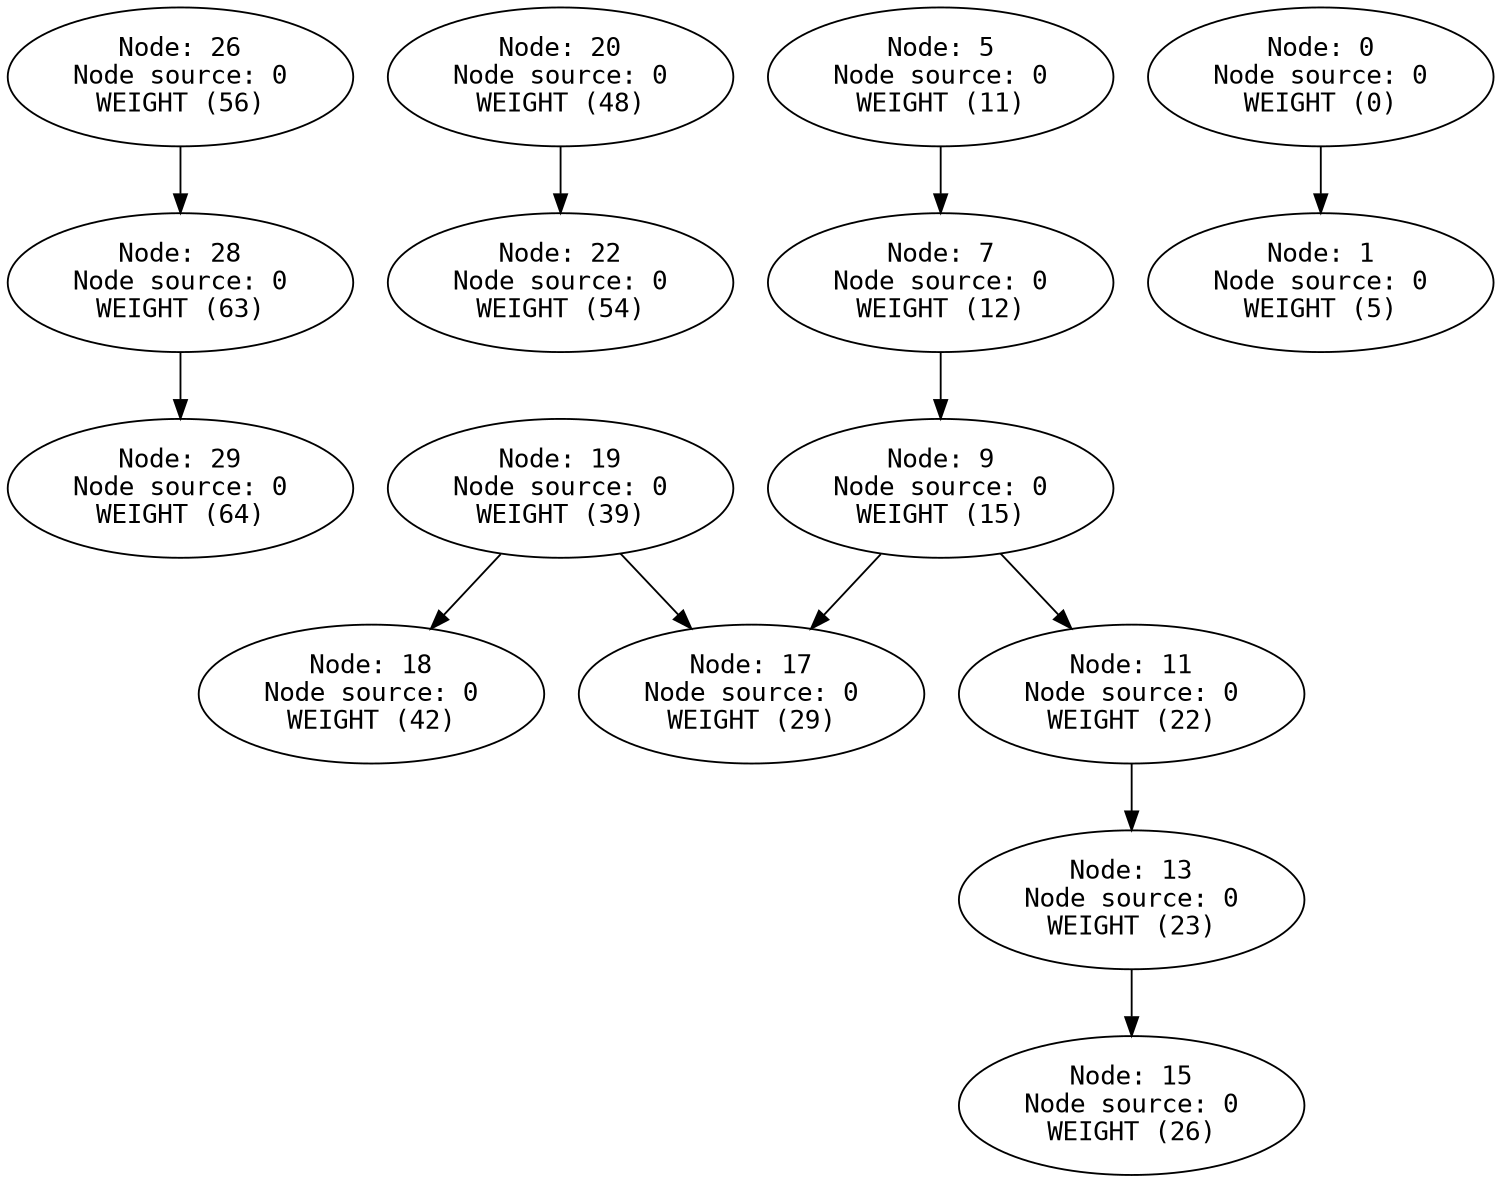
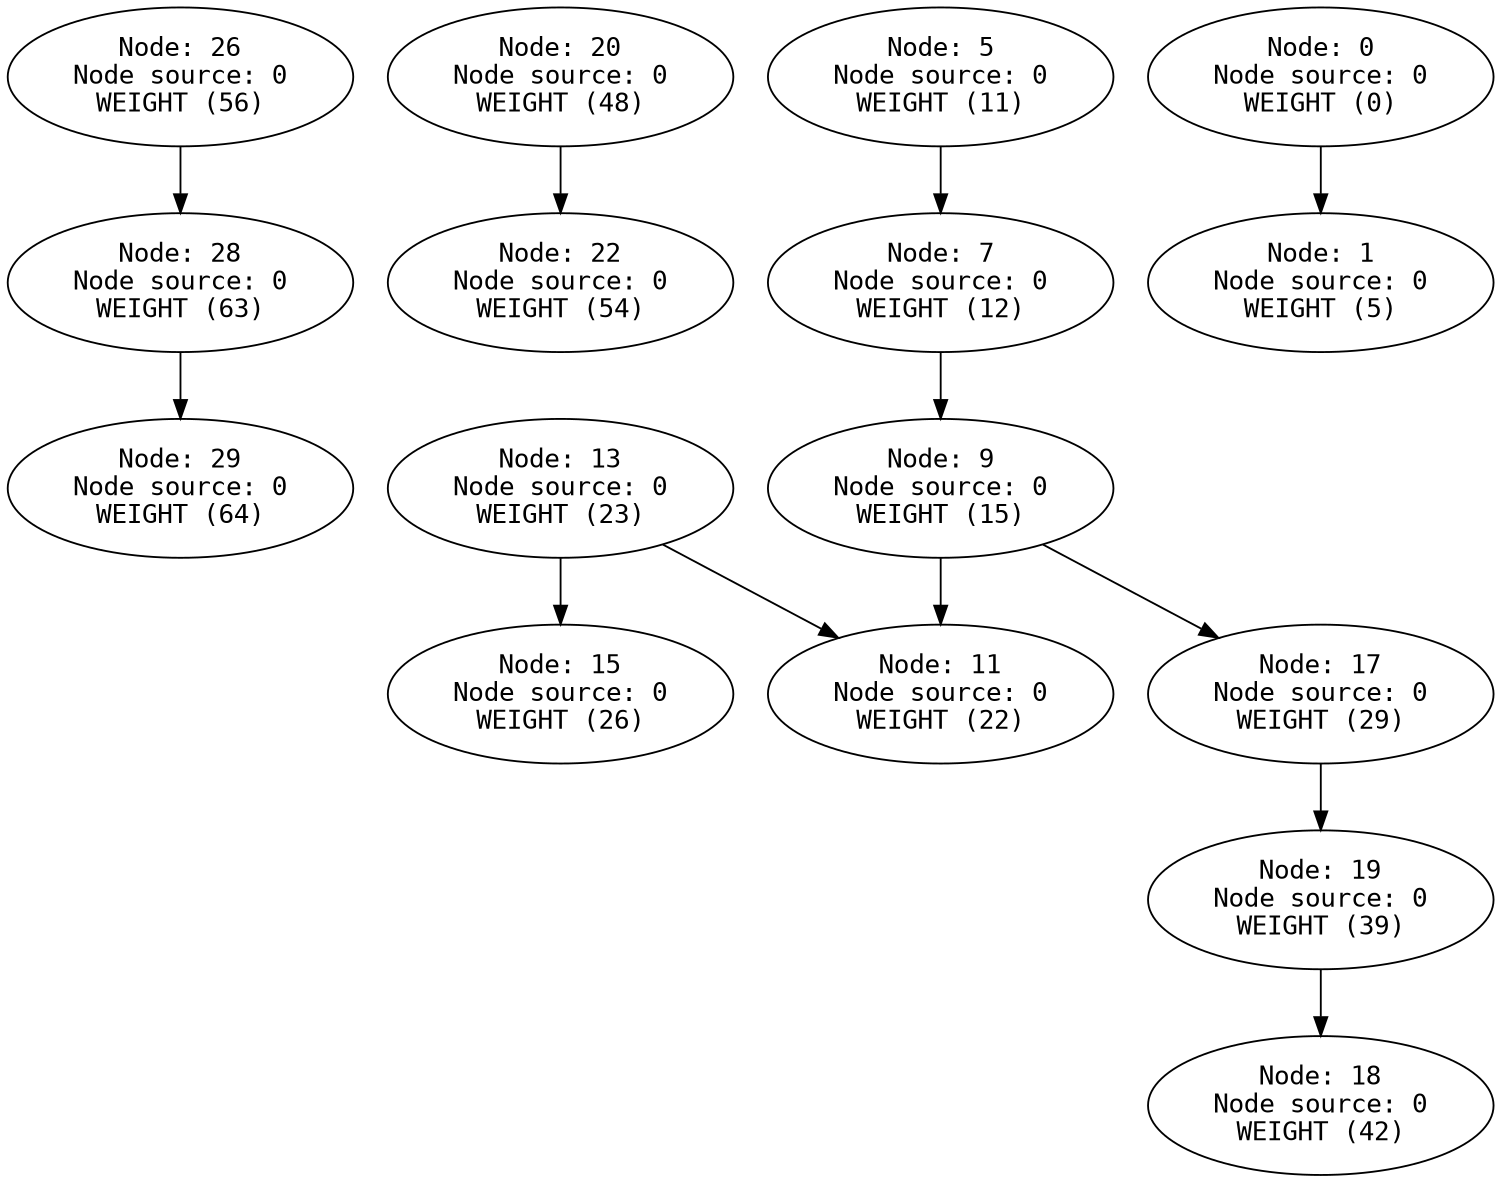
(649, 584) -> (1321, 787)
(1132, 787) -> (742, 587)
